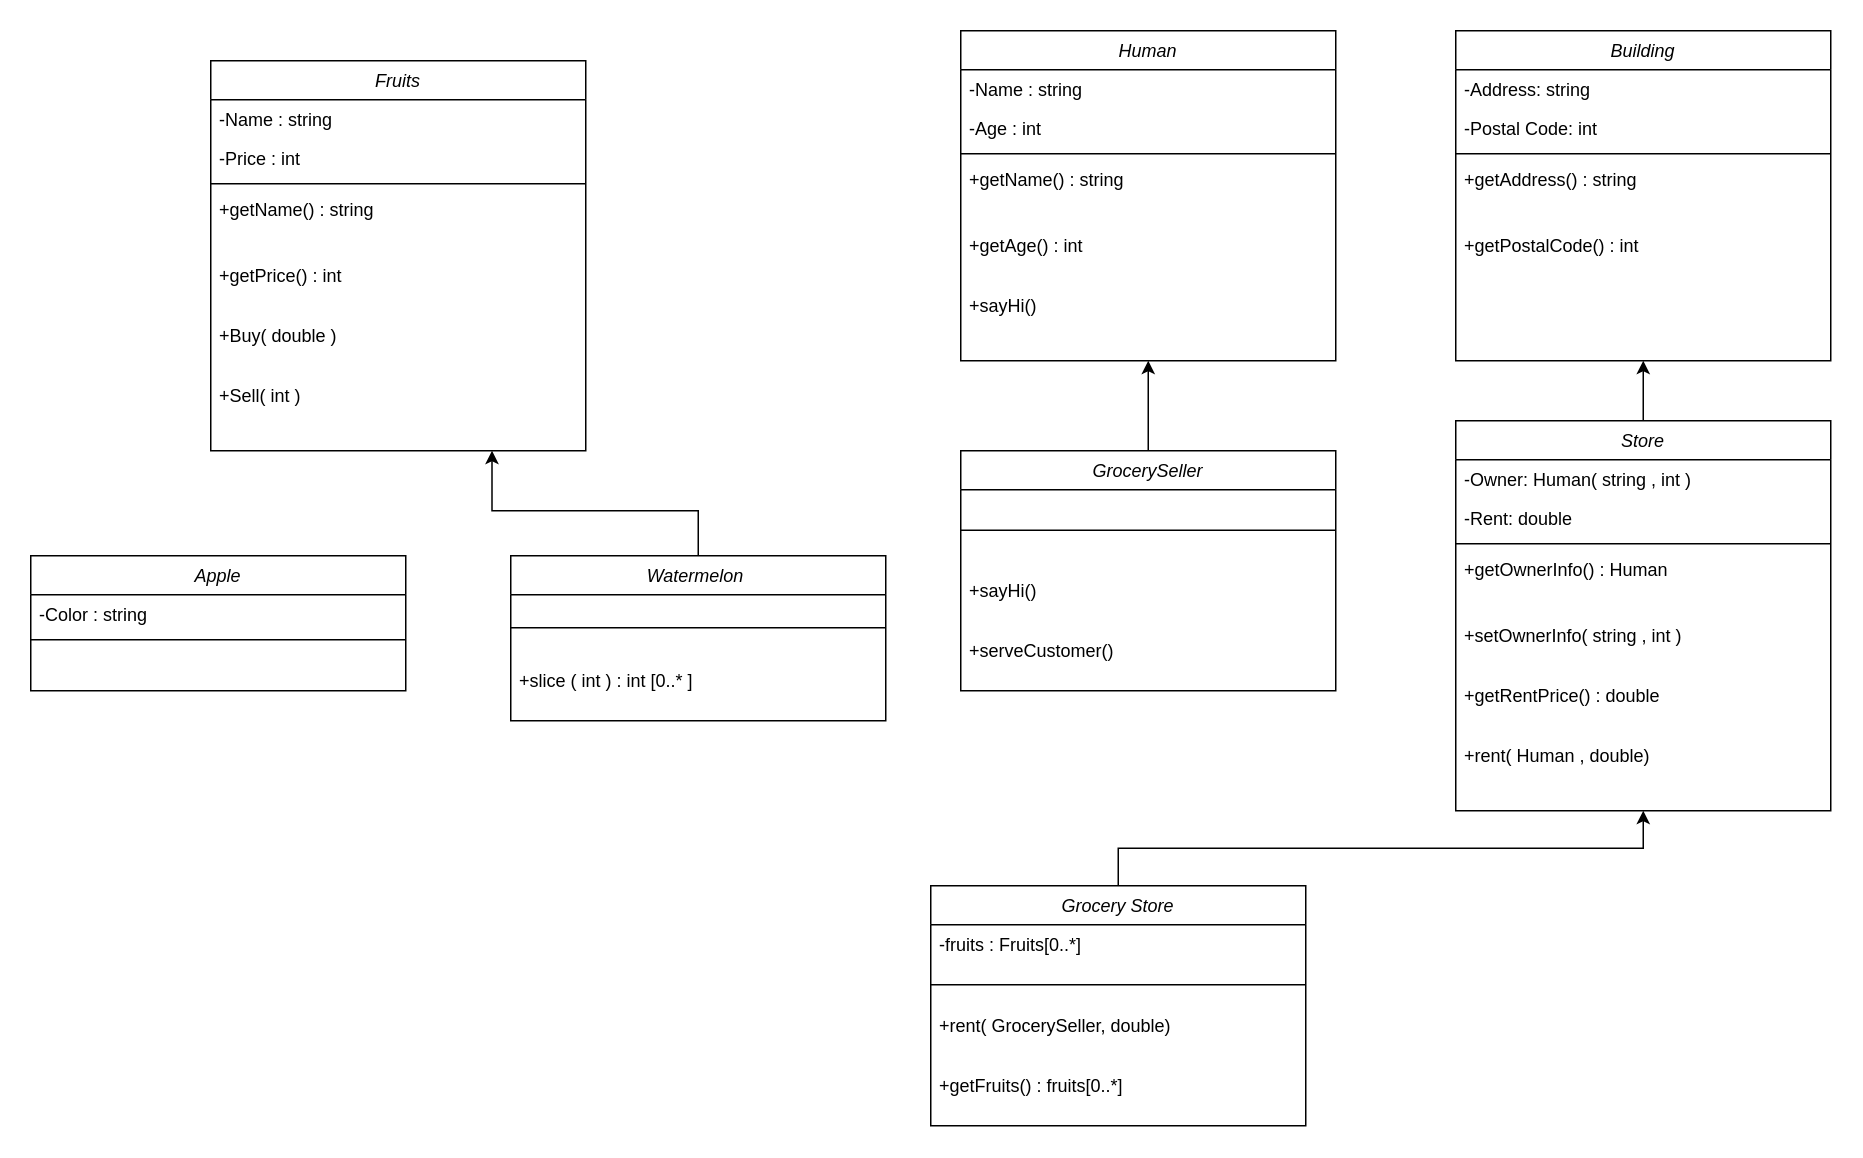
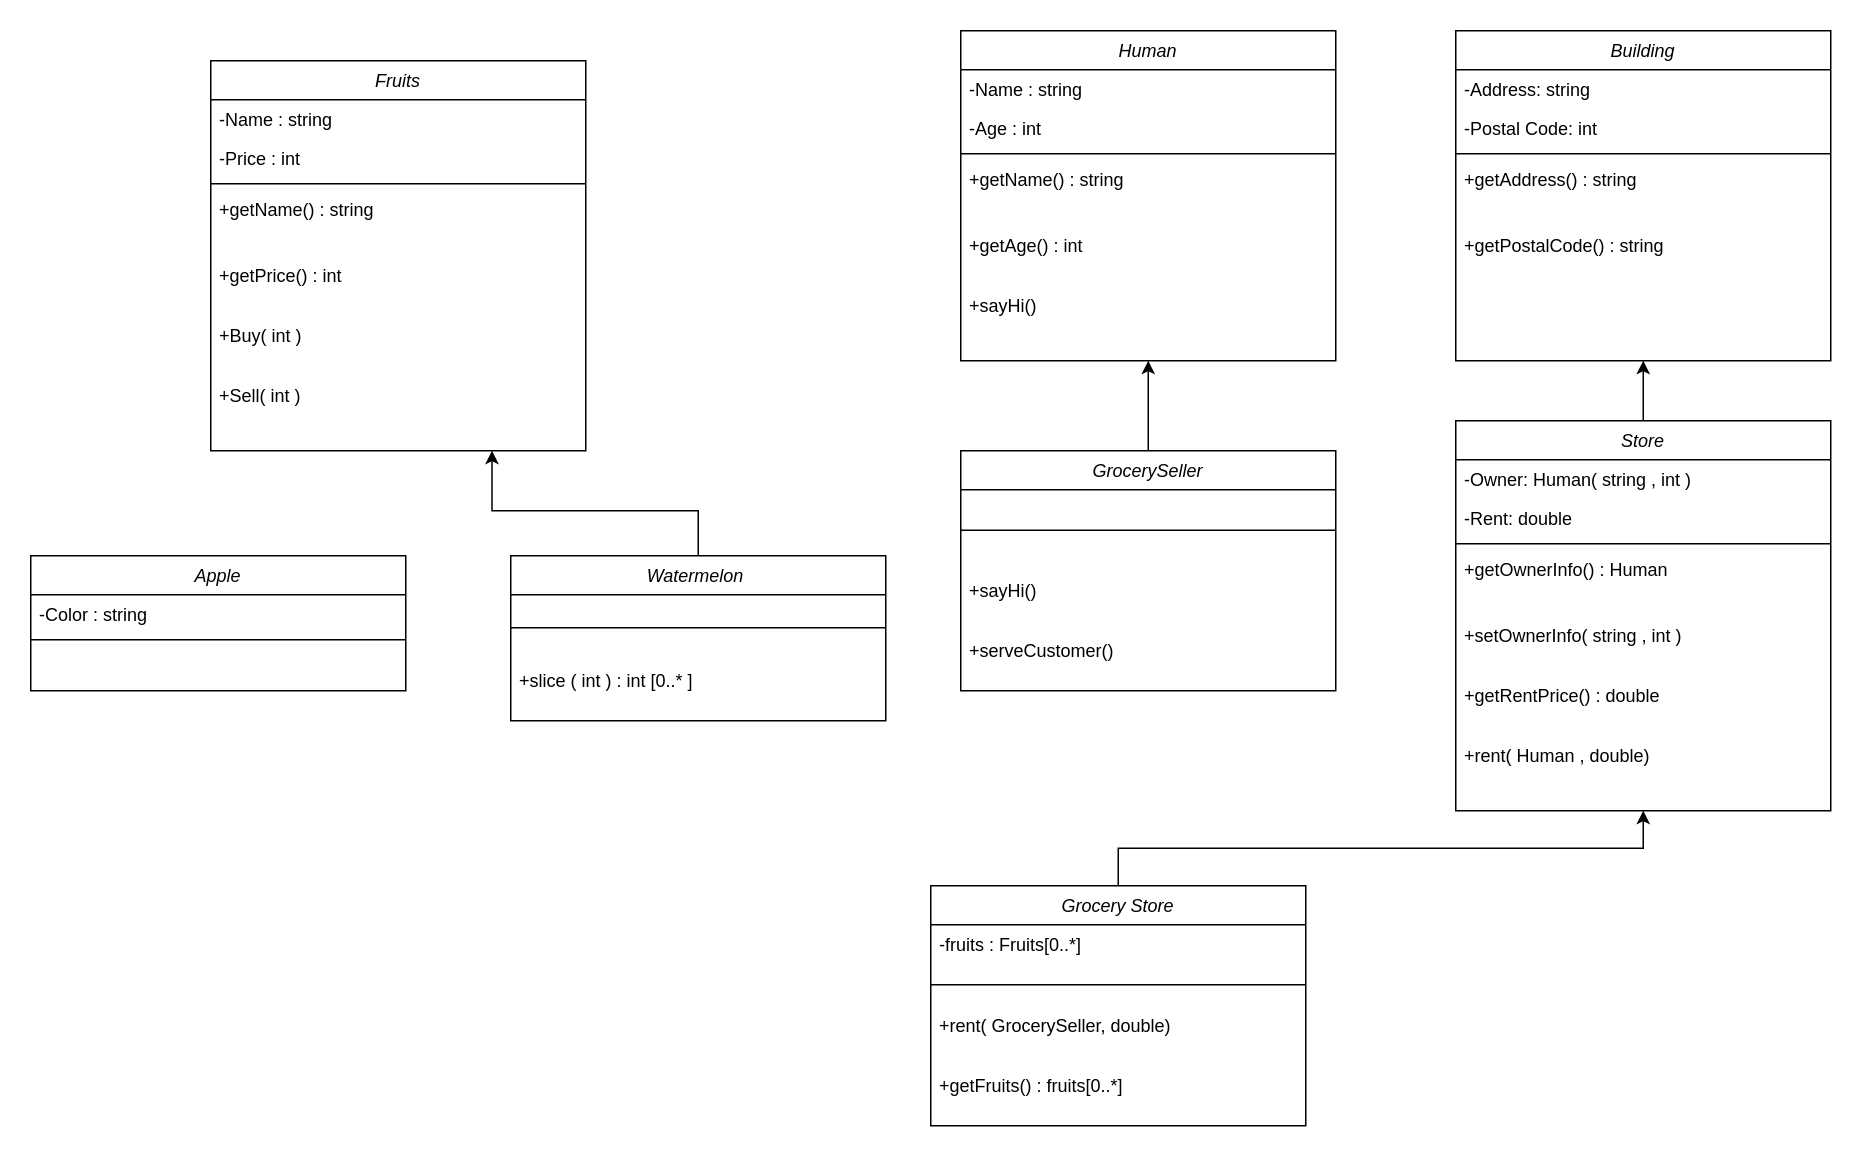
(1563, 246) -> (1578, 246)
(283, 336) -> (267, 336)
